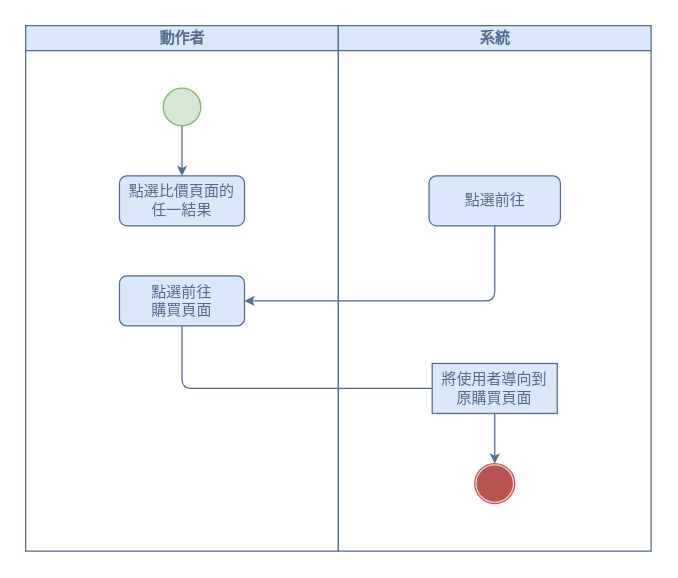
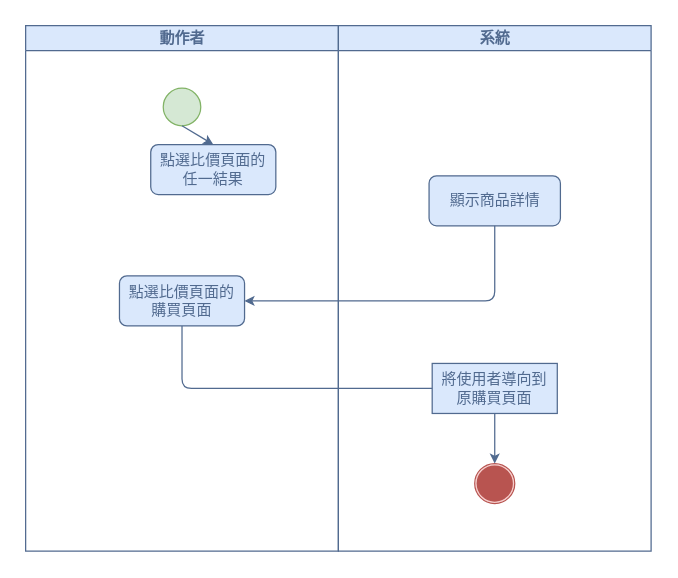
(182, 201) -> (213, 169)
(495, 201) -> (495, 201)
(182, 301) -> (182, 301)
